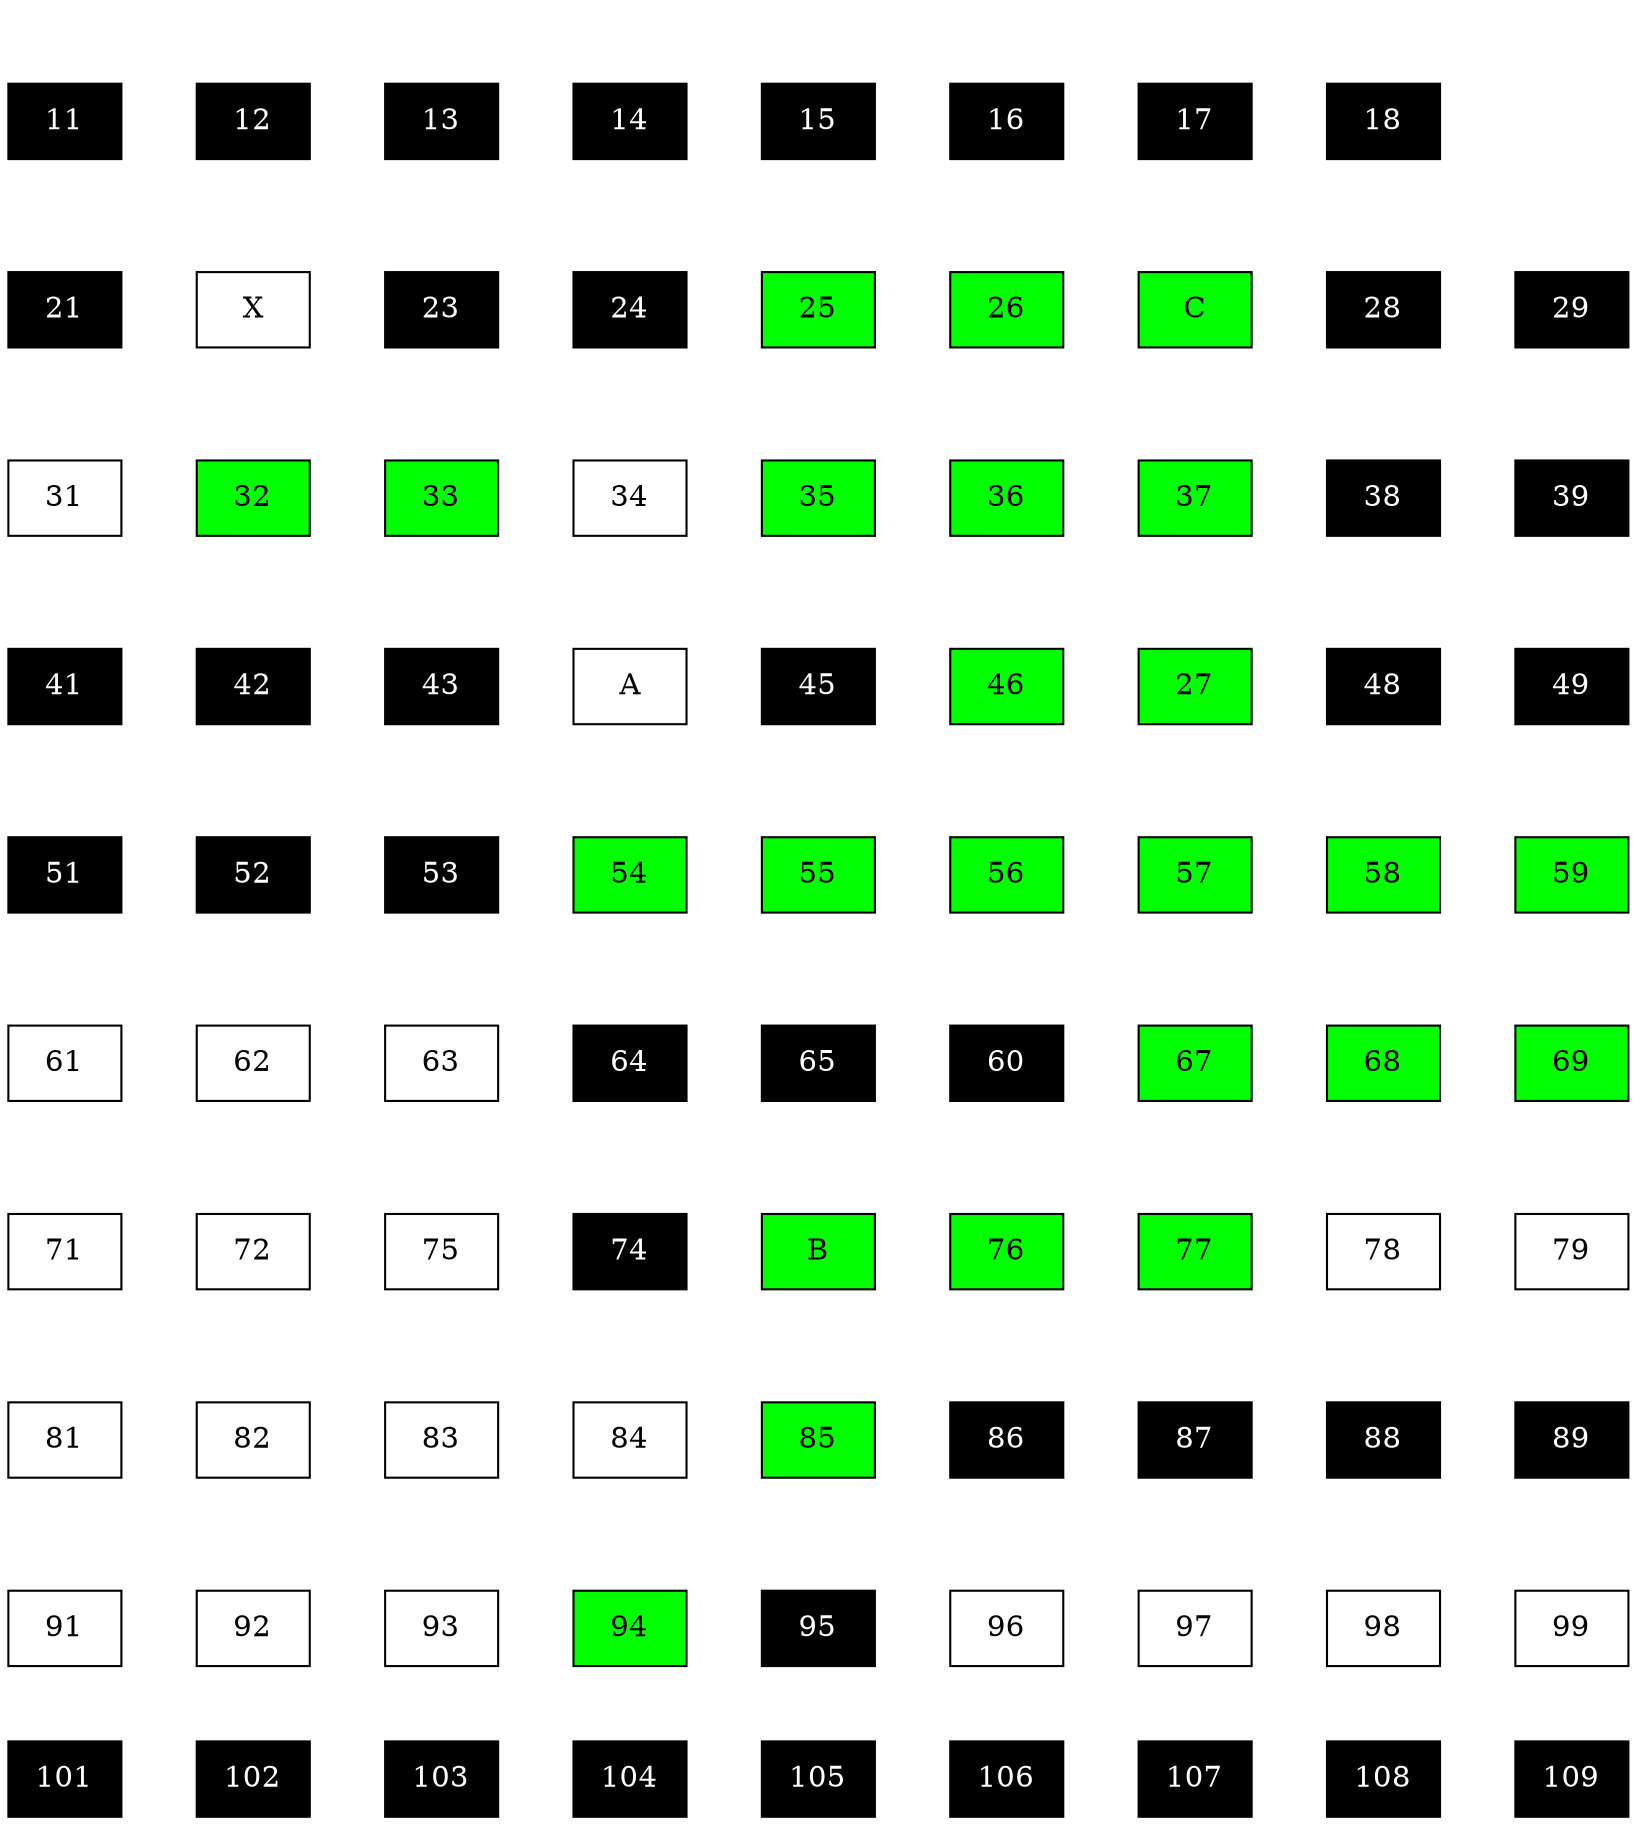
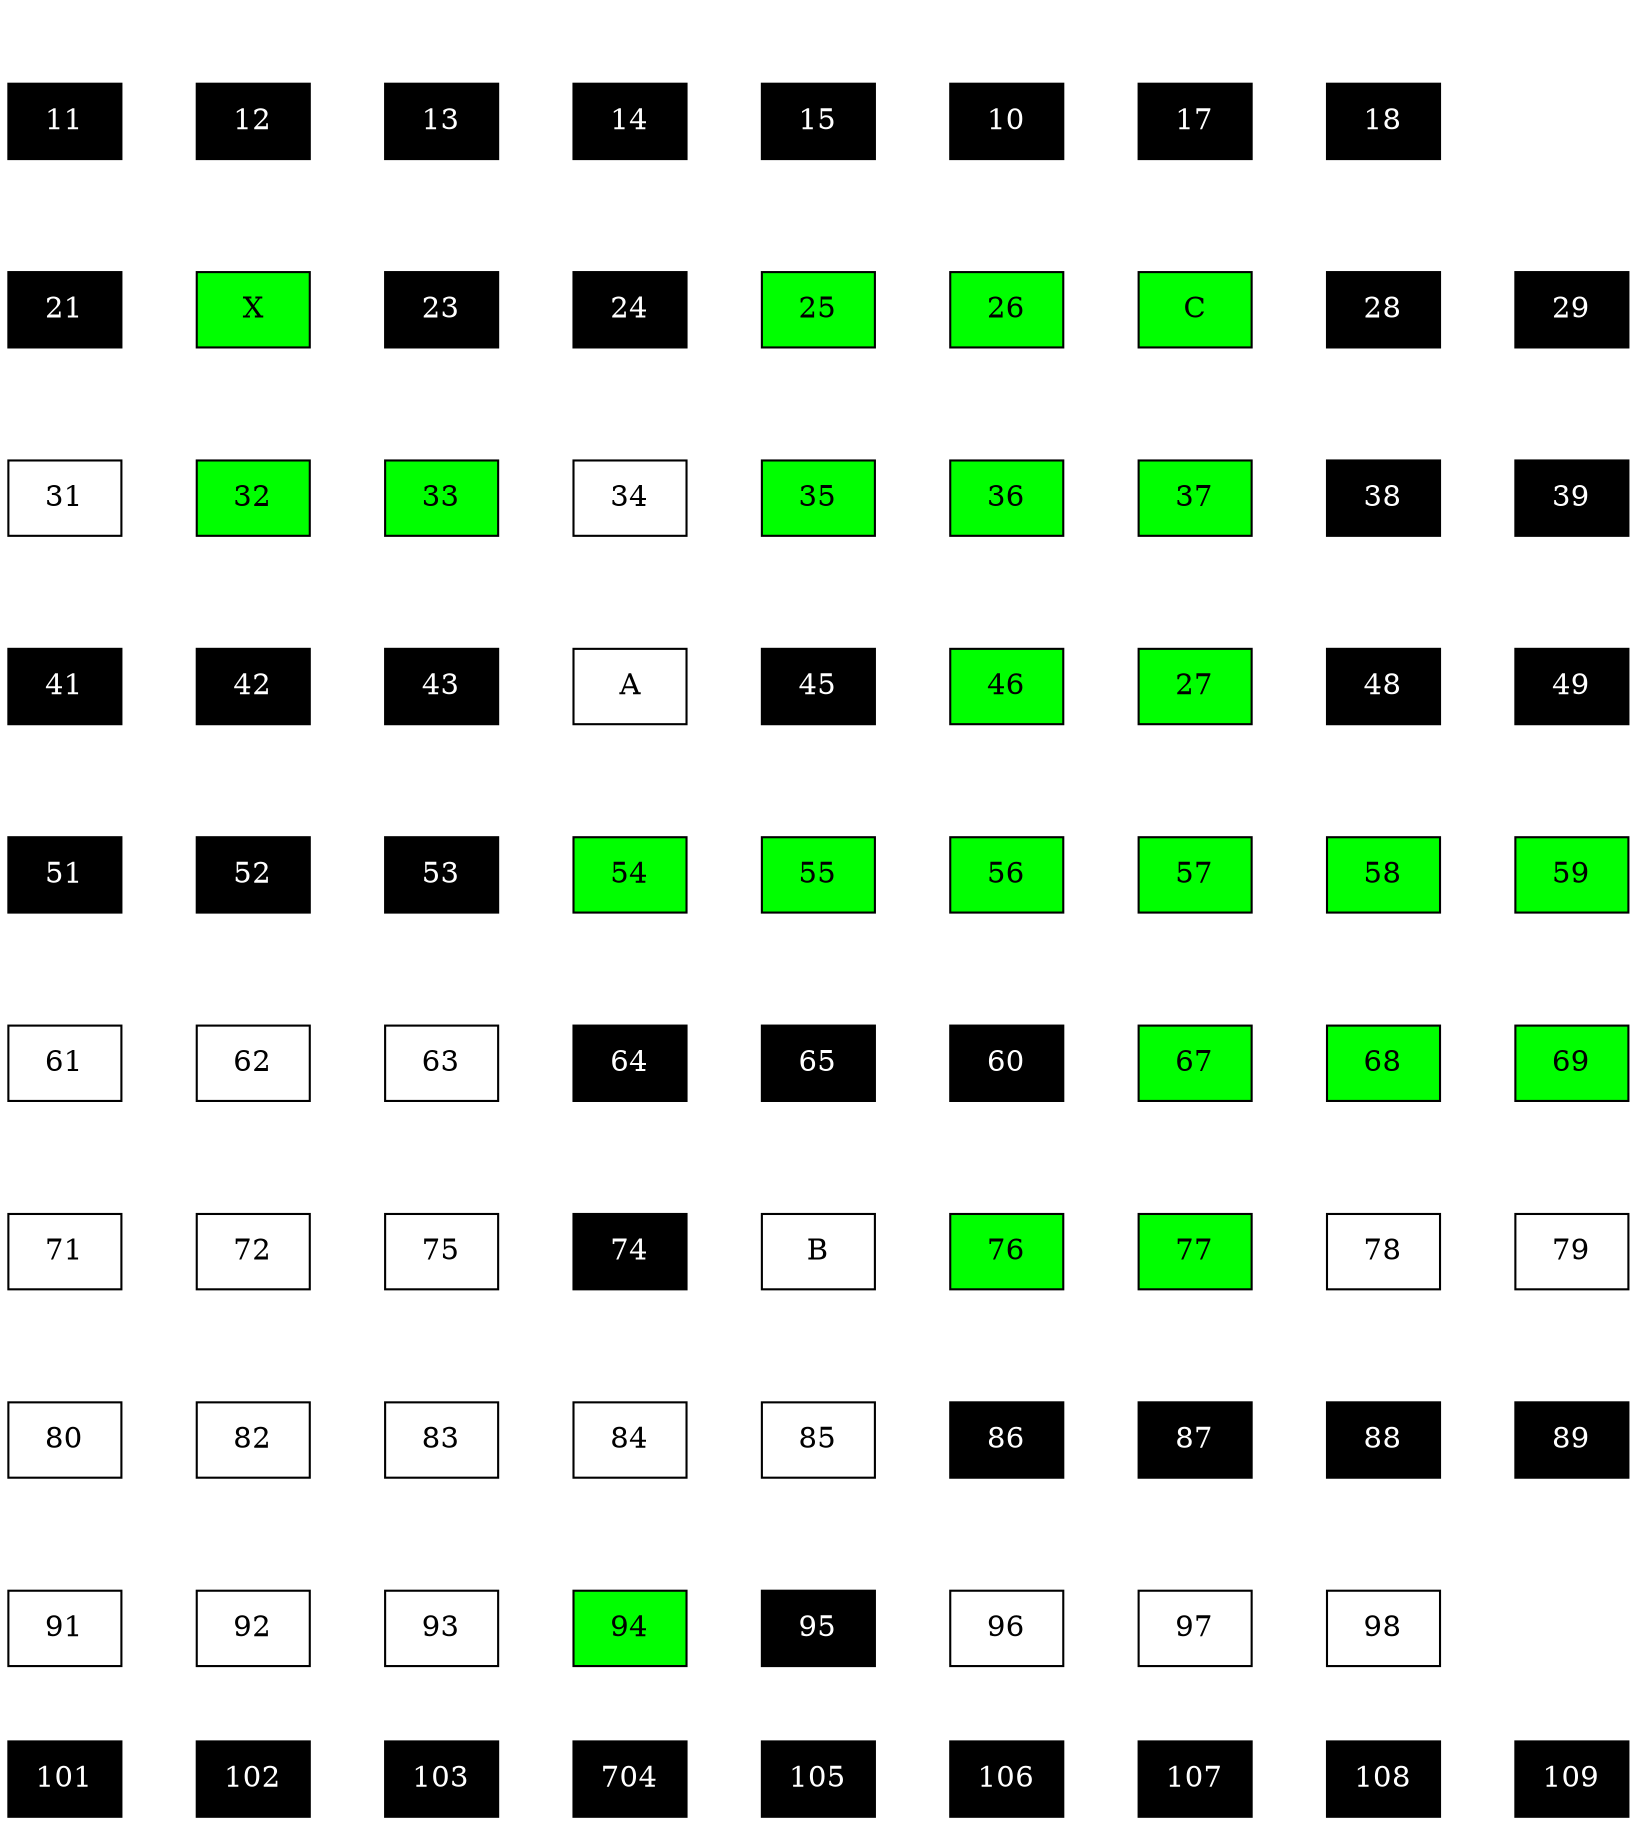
(1007, 121) -> (1007, 121)
(253, 310) -> (253, 310)
(818, 1252) -> (818, 1252)
(65, 1440) -> (65, 1440)
(818, 1440) -> (818, 1440)
(1572, 1628) -> none
(630, 1779) -> (630, 1779)
